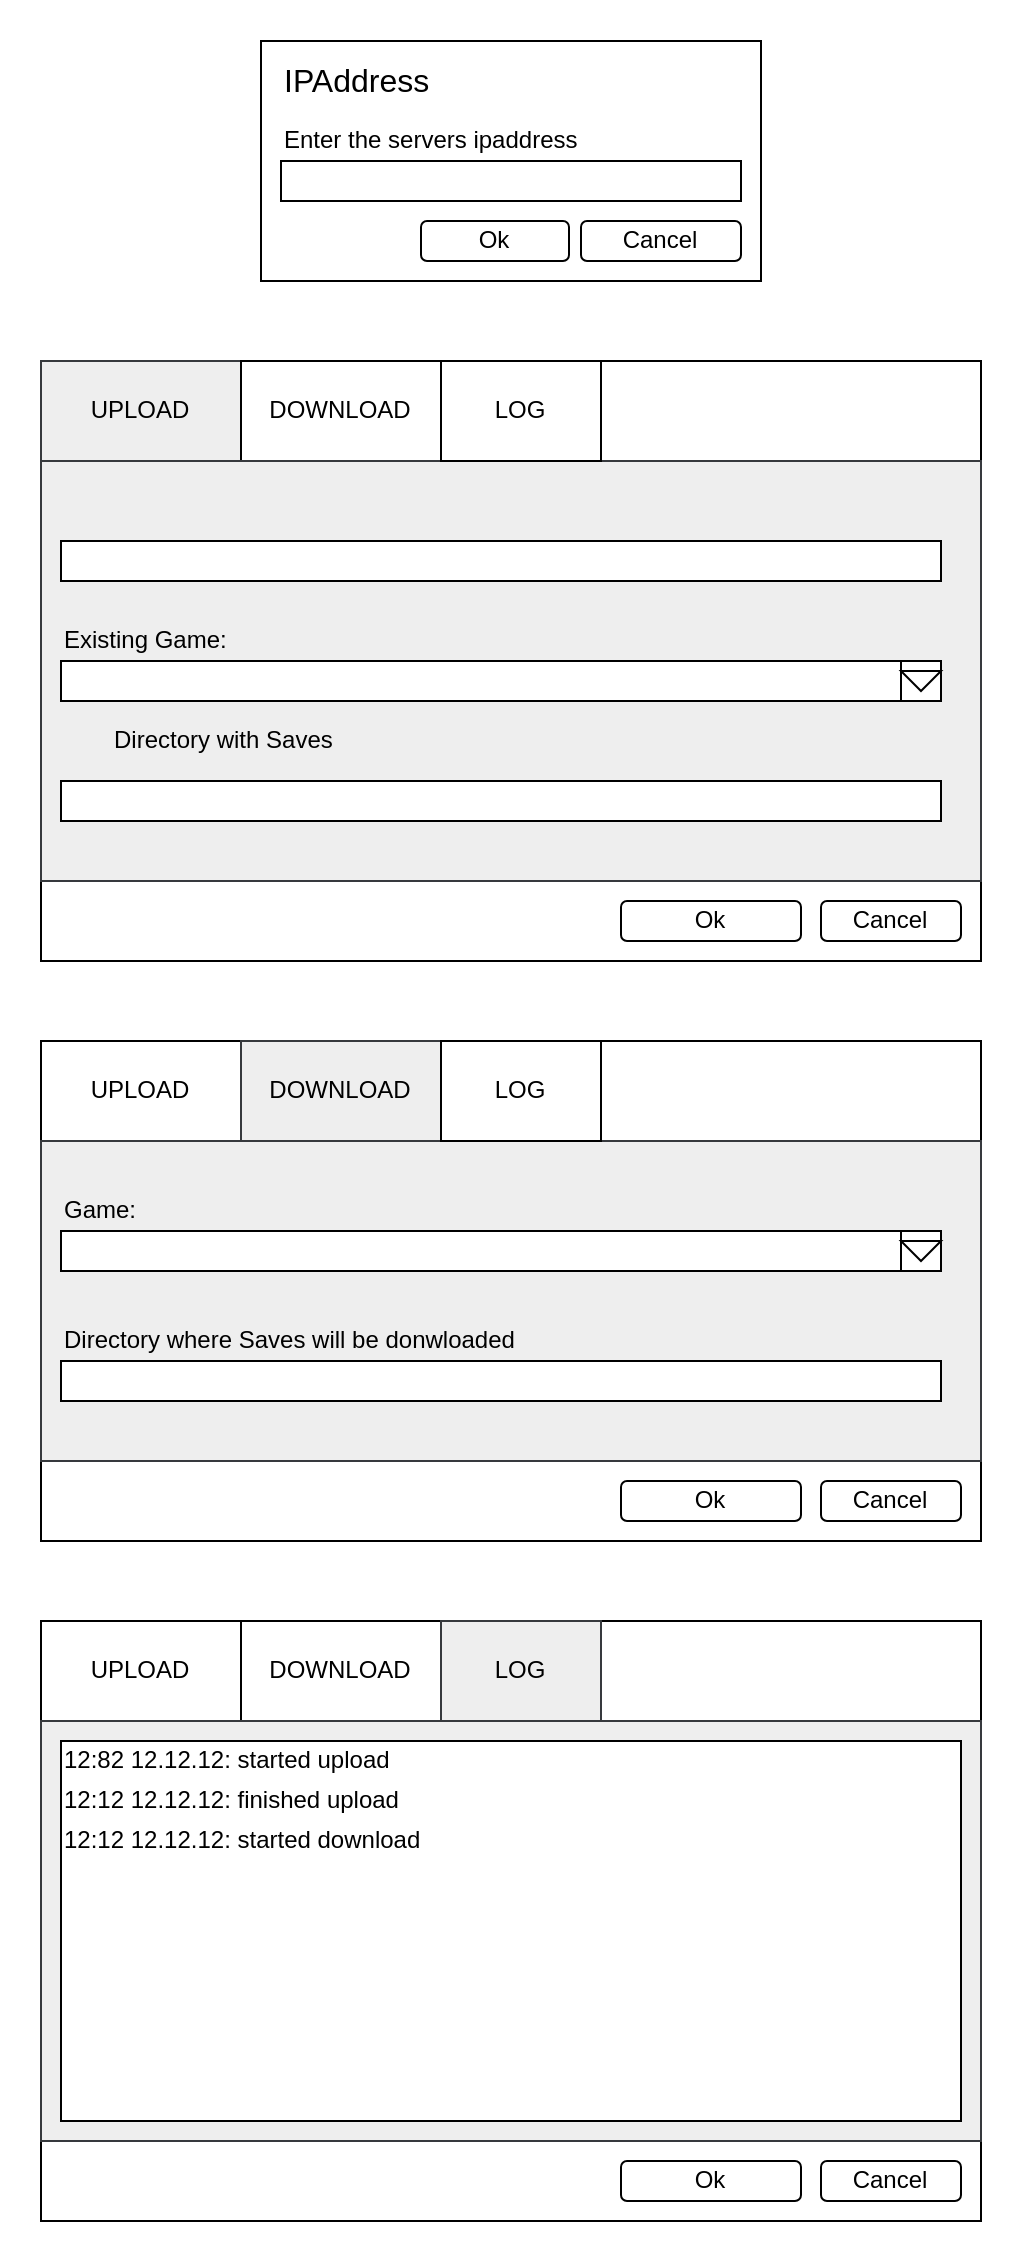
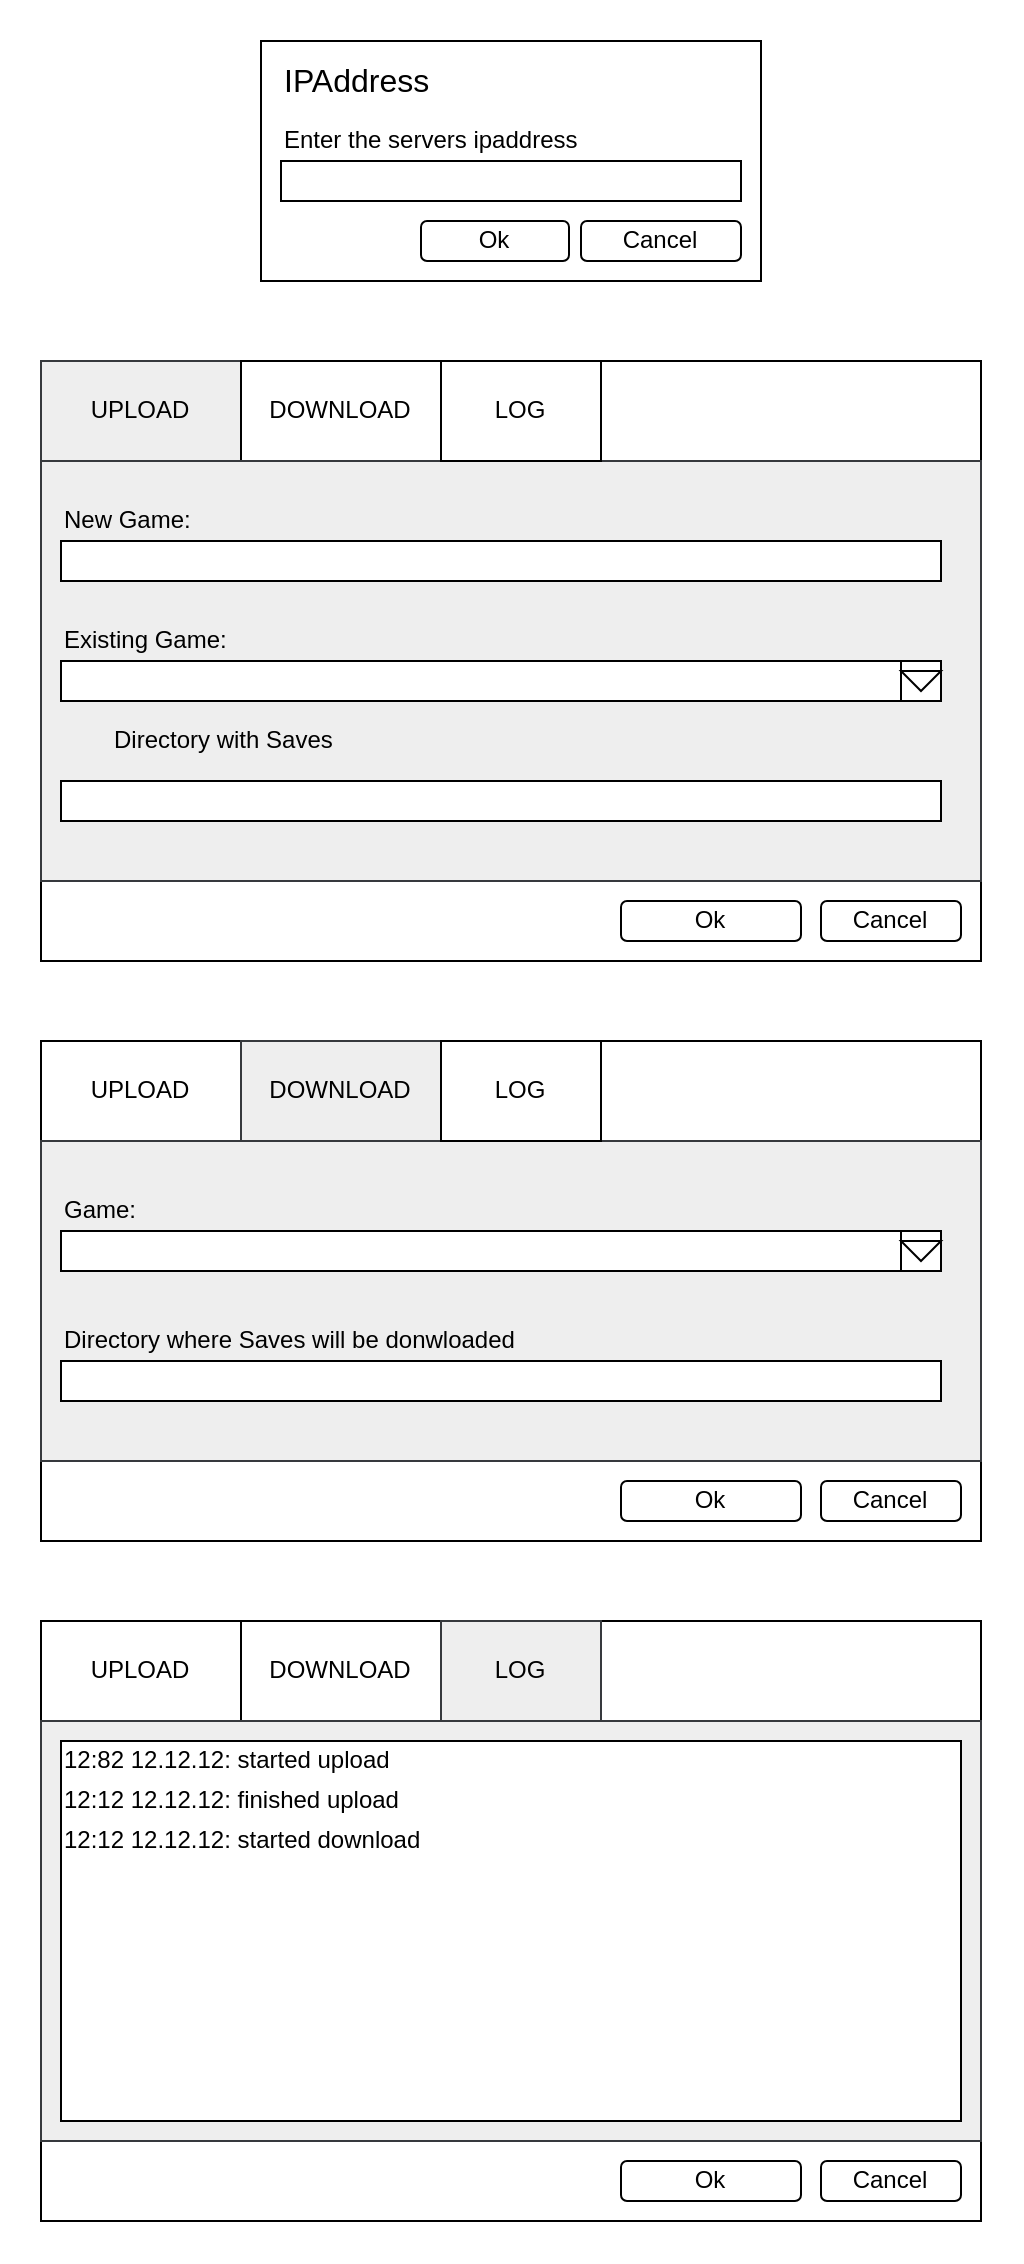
none -> (161, 521)
